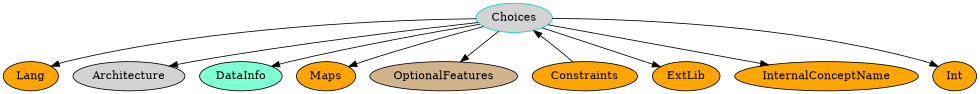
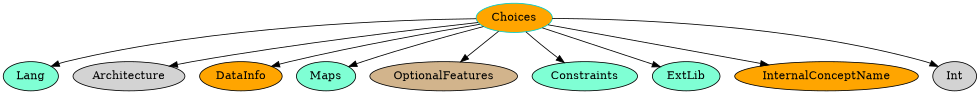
(514, 18) -> (514, 18)
(557, 49) -> (542, 45)
(31, 76) -> (31, 76)
(241, 76) -> (241, 76)
(326, 76) -> (326, 76)
(585, 76) -> (585, 76)
(686, 76) -> (686, 76)
(955, 76) -> (955, 76)
